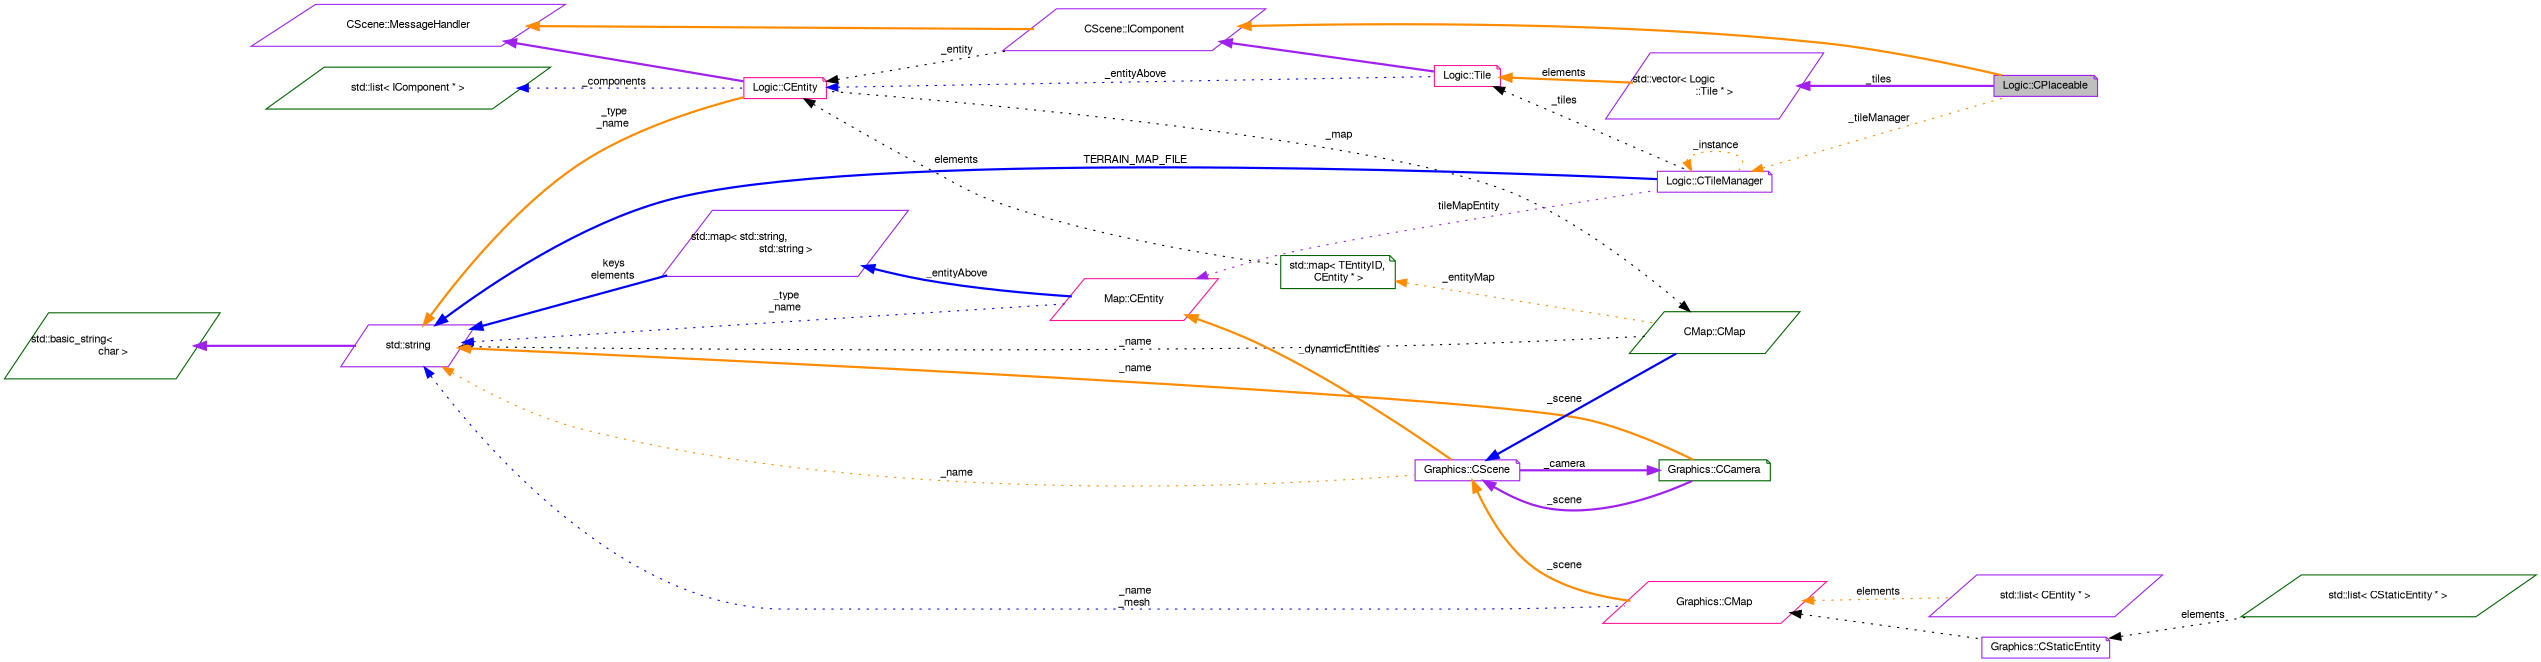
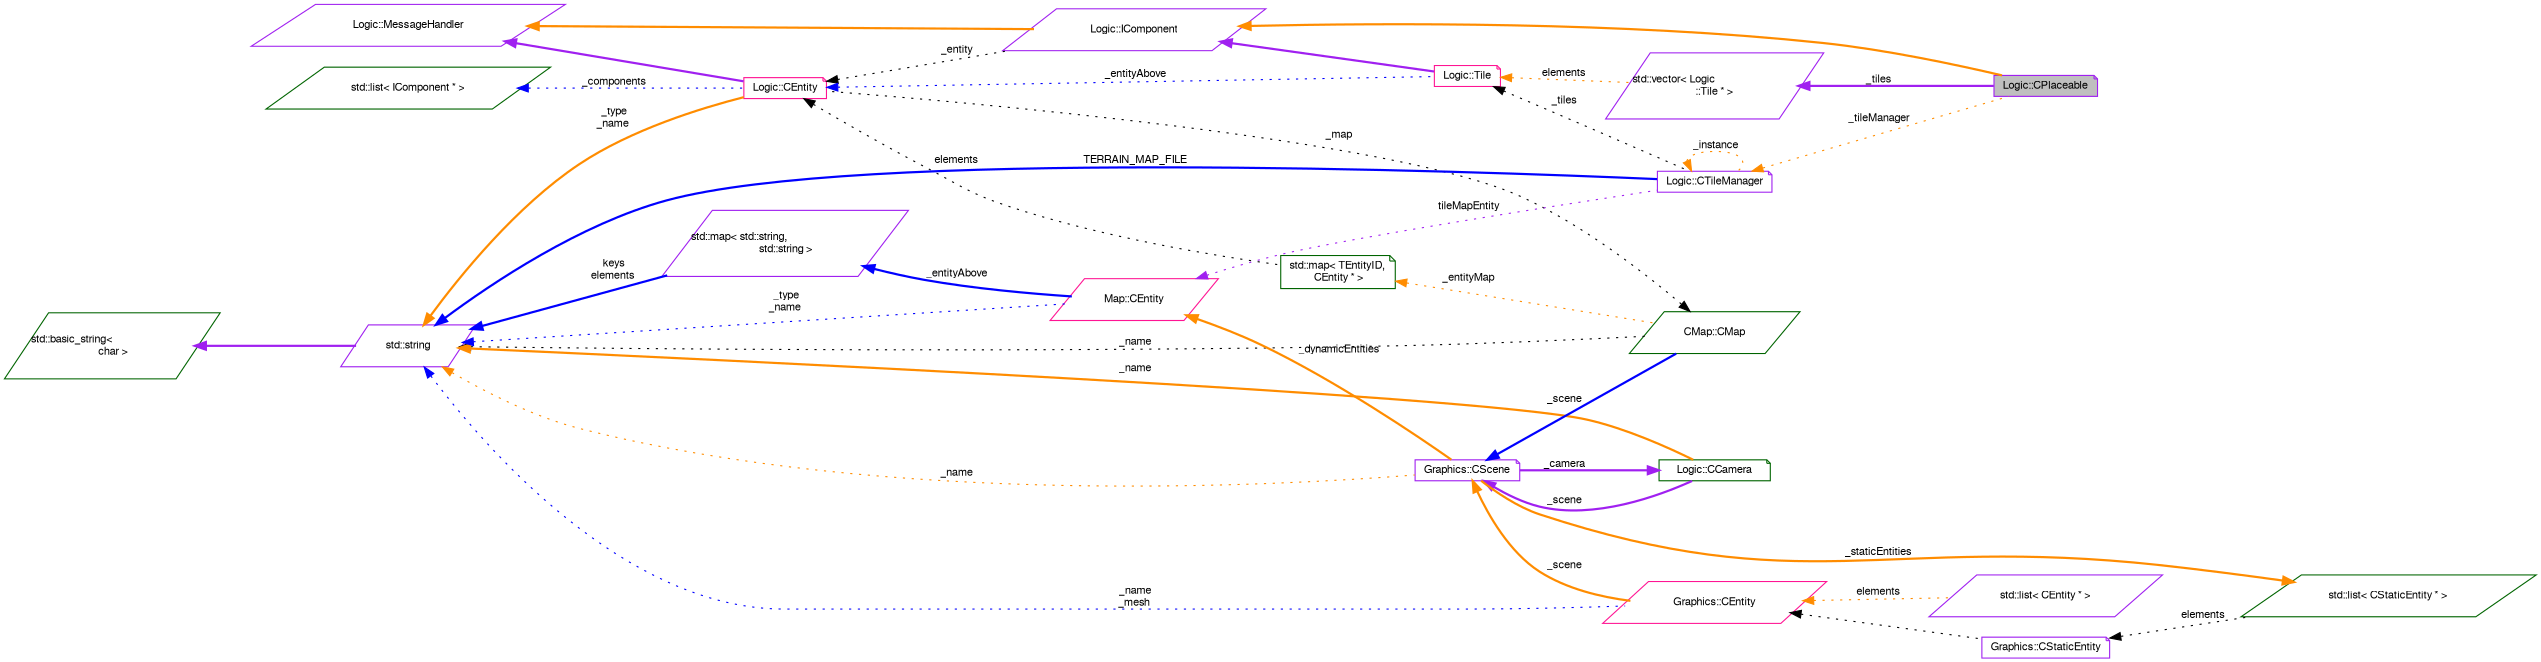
(408, 25) -> (408, 25)
(1134, 30) -> (1134, 30)
(1572, 80) -> (1572, 80)
(1715, 470) -> (1715, 470)
none -> (1875, 560)
(1715, 602) -> (1715, 602)
